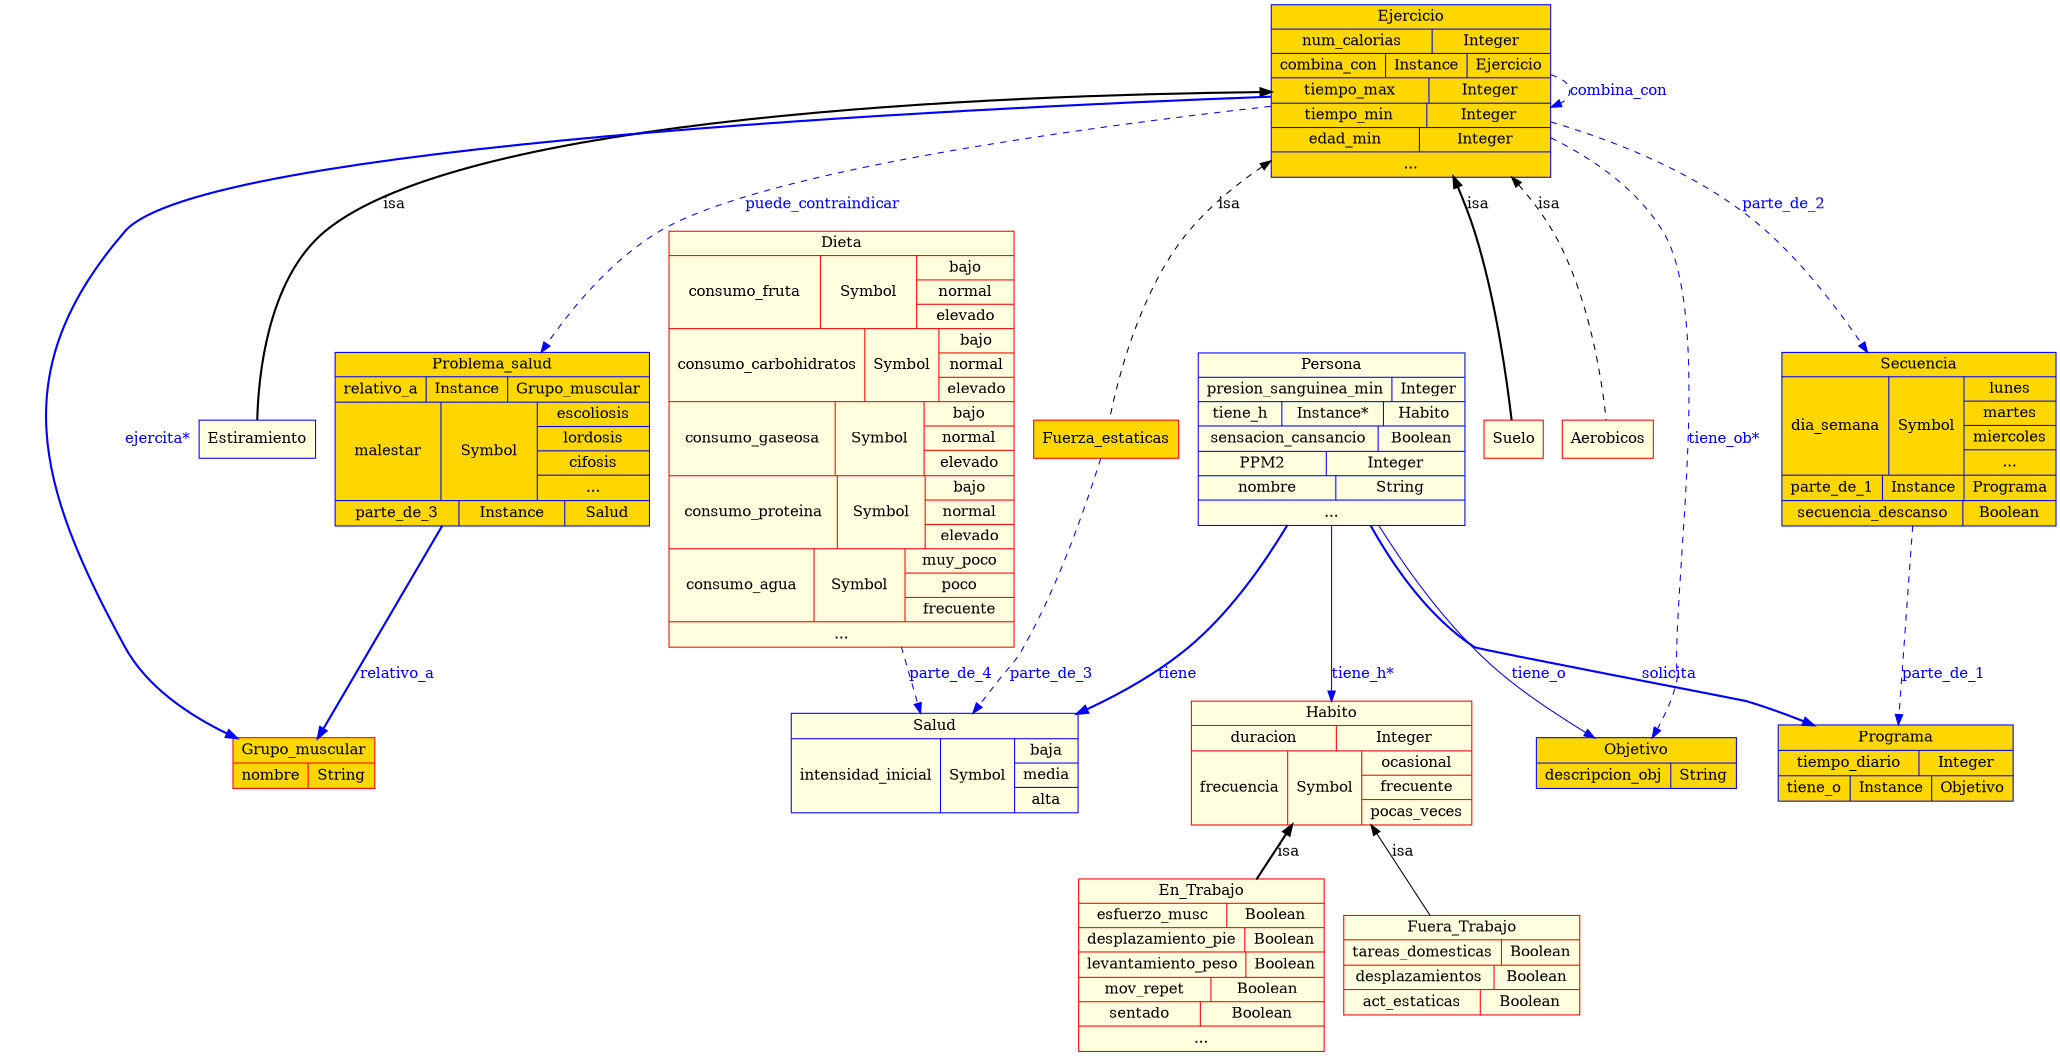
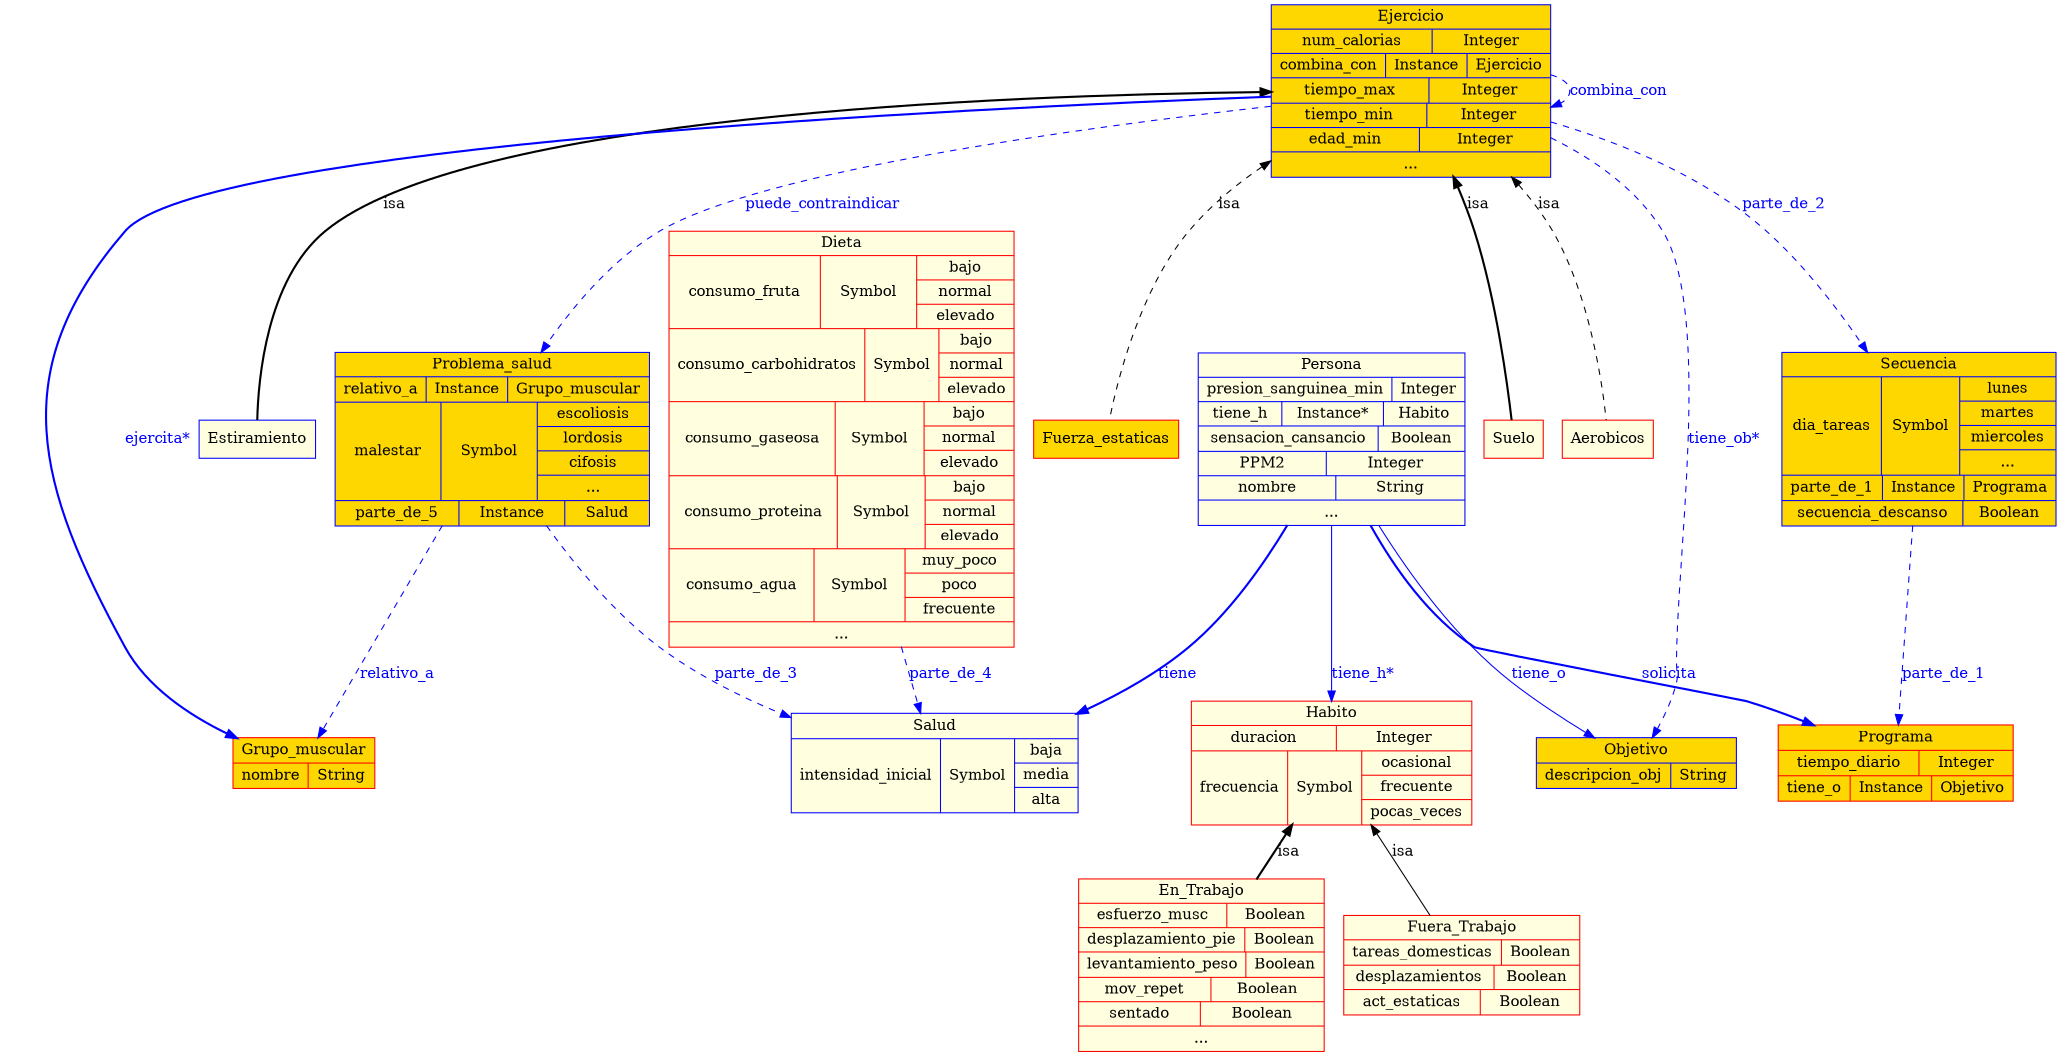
(1835, 425) -> (1832, 425)
(397, 513) -> (397, 513)
(1053, 588) -> (649, 639)
(383, 627) -> (383, 627)
(1896, 763) -> (1896, 763)
